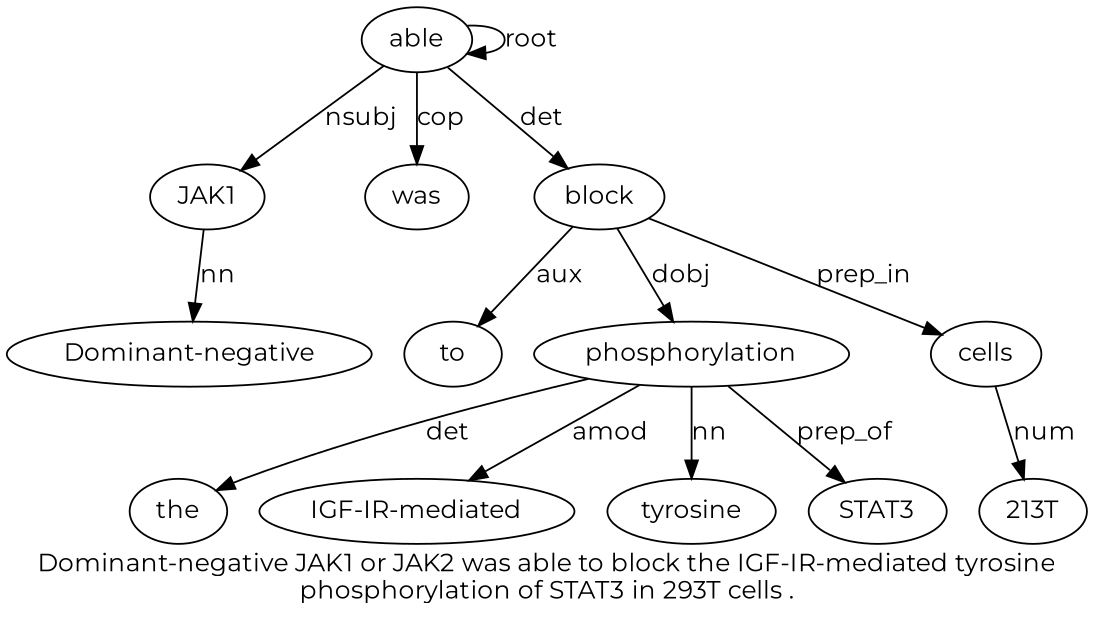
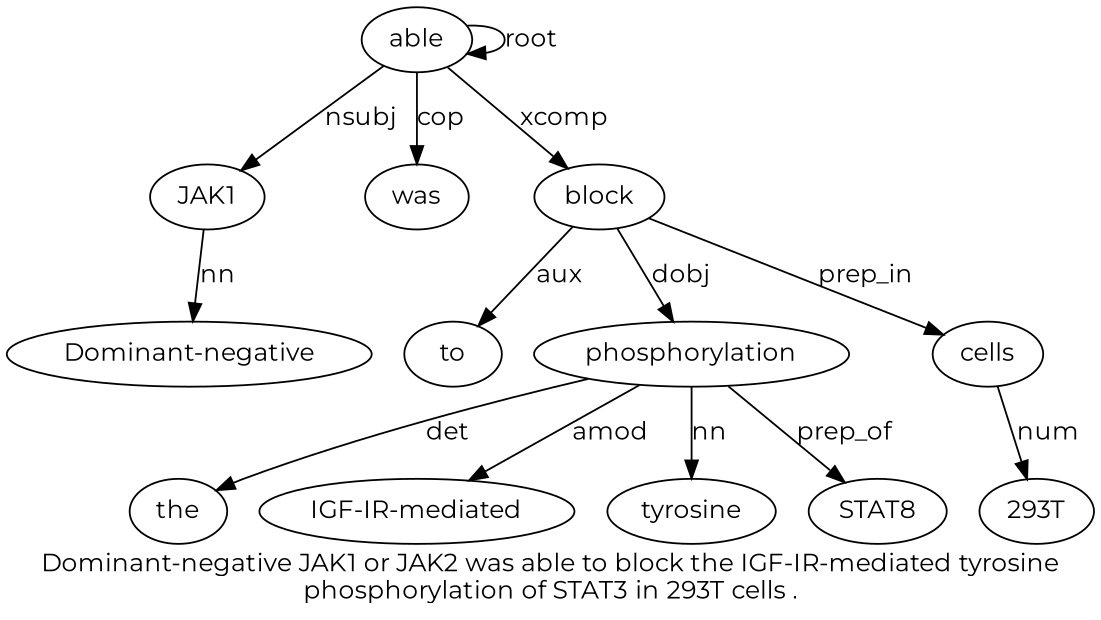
(543, 118) -> (564, 118)
(878, 511) -> (878, 511)
(1033, 511) -> (1037, 511)
